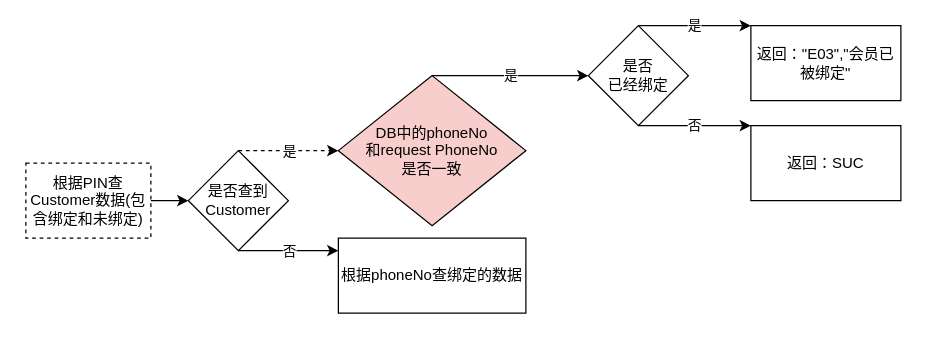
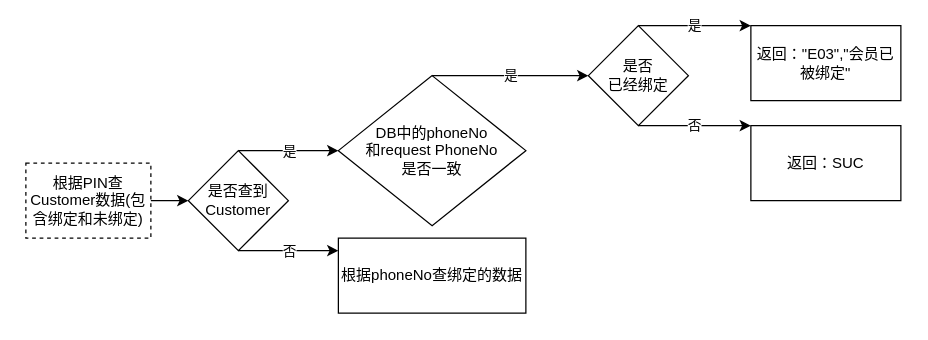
(262, 151) -> (262, 151)
(432, 151) -> (432, 151)
